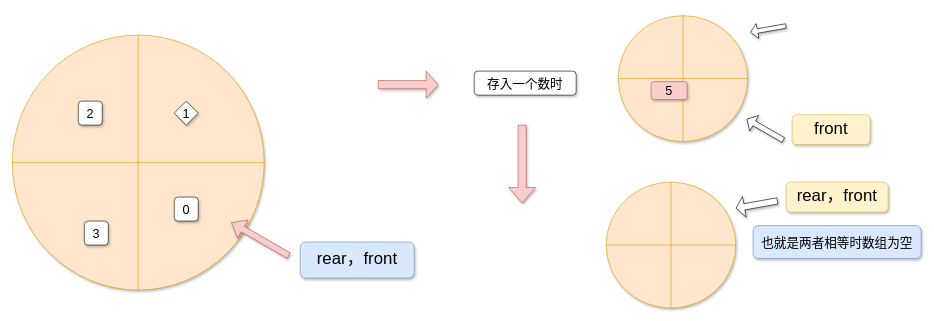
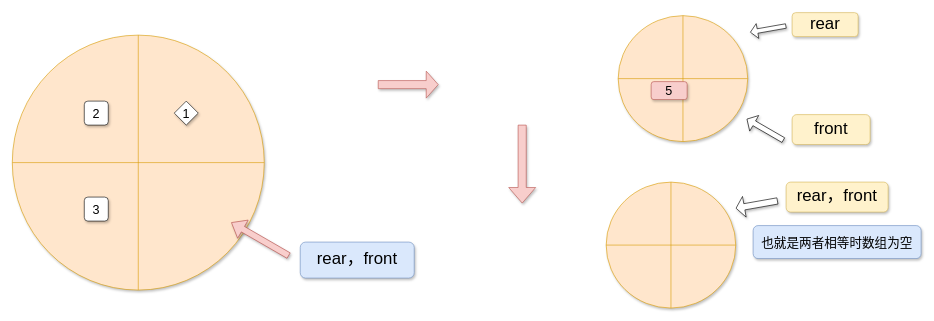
none -> (825, 25)
(525, 83) -> none
(90, 113) -> (96, 113)
(186, 209) -> none
(96, 233) -> (96, 209)
